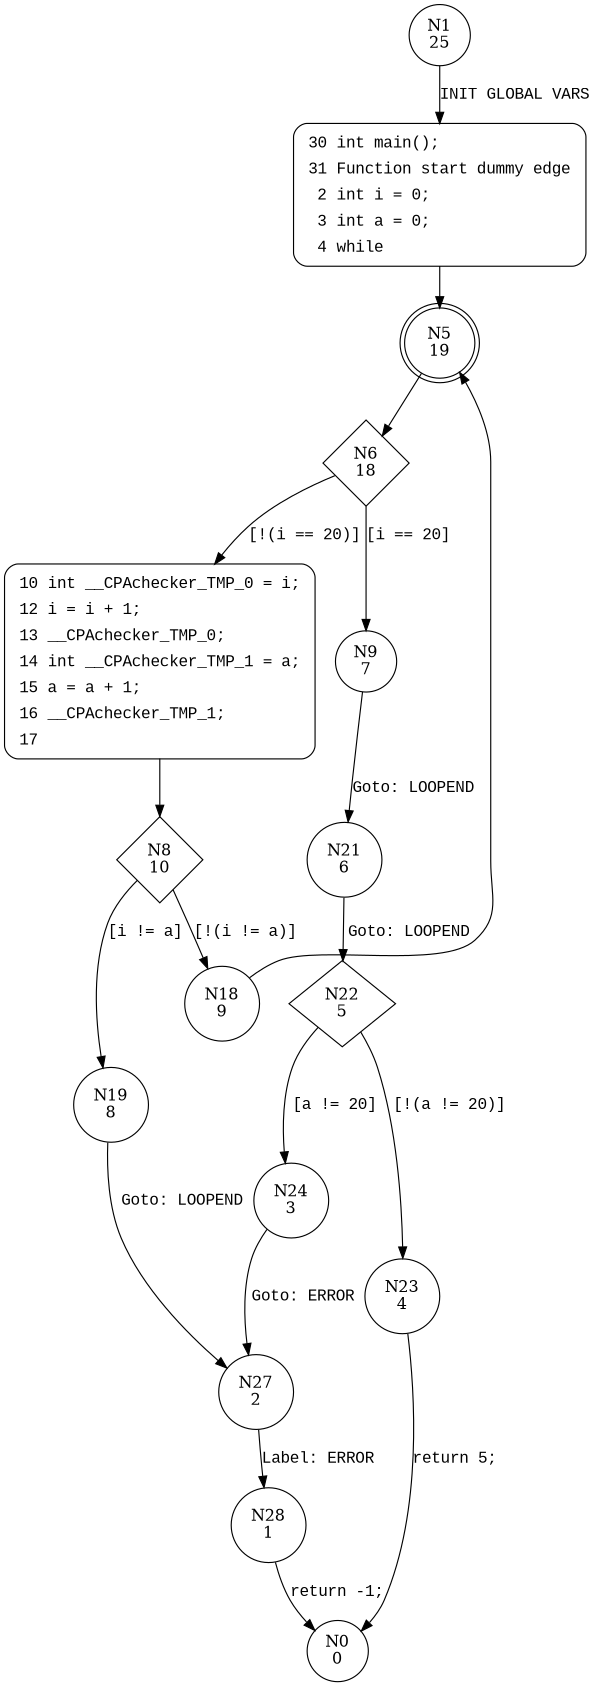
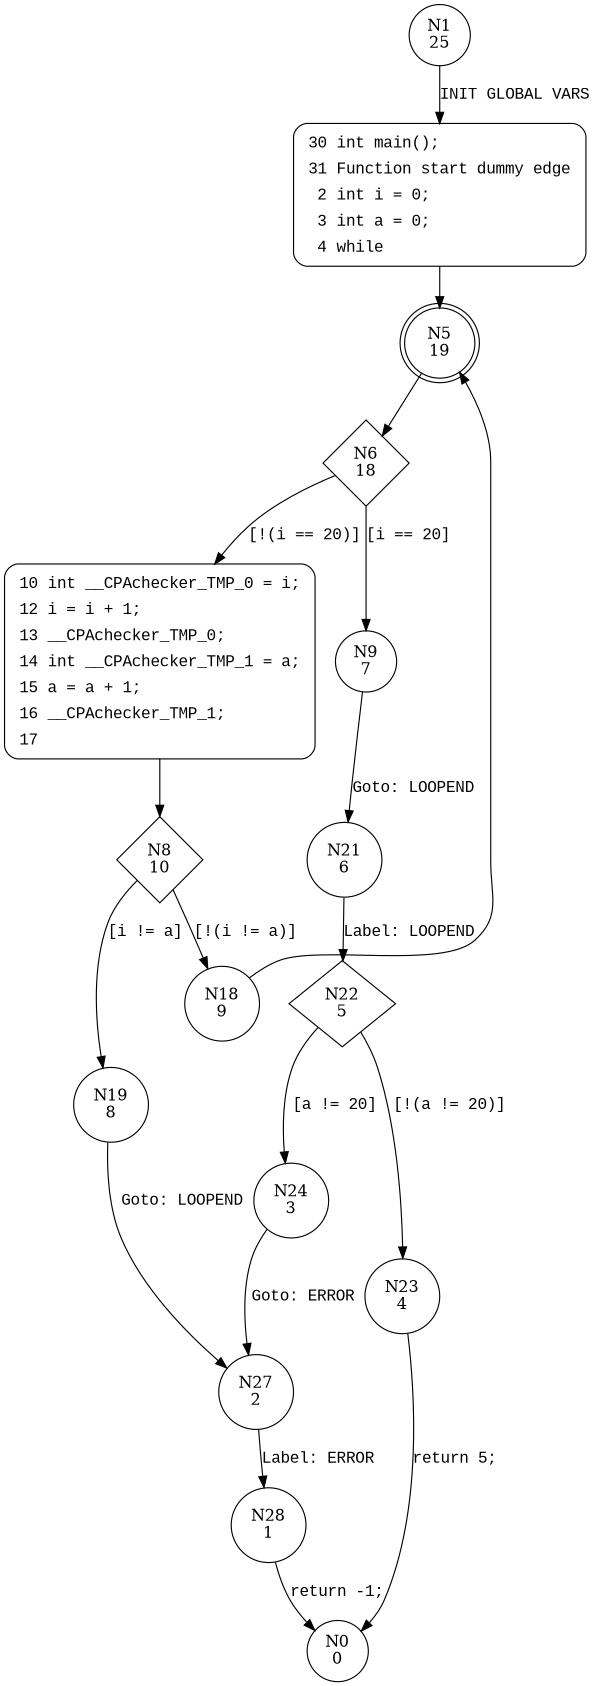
(409, 932) -> (409, 932)
